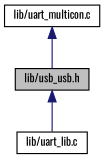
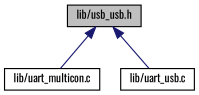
(52, 54) -> (74, 52)
(52, 143) -> (158, 79)
